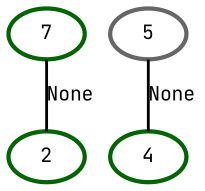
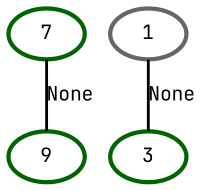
(148, 34) -> (148, 34)
(47, 157) -> (47, 157)
(148, 157) -> (148, 157)
